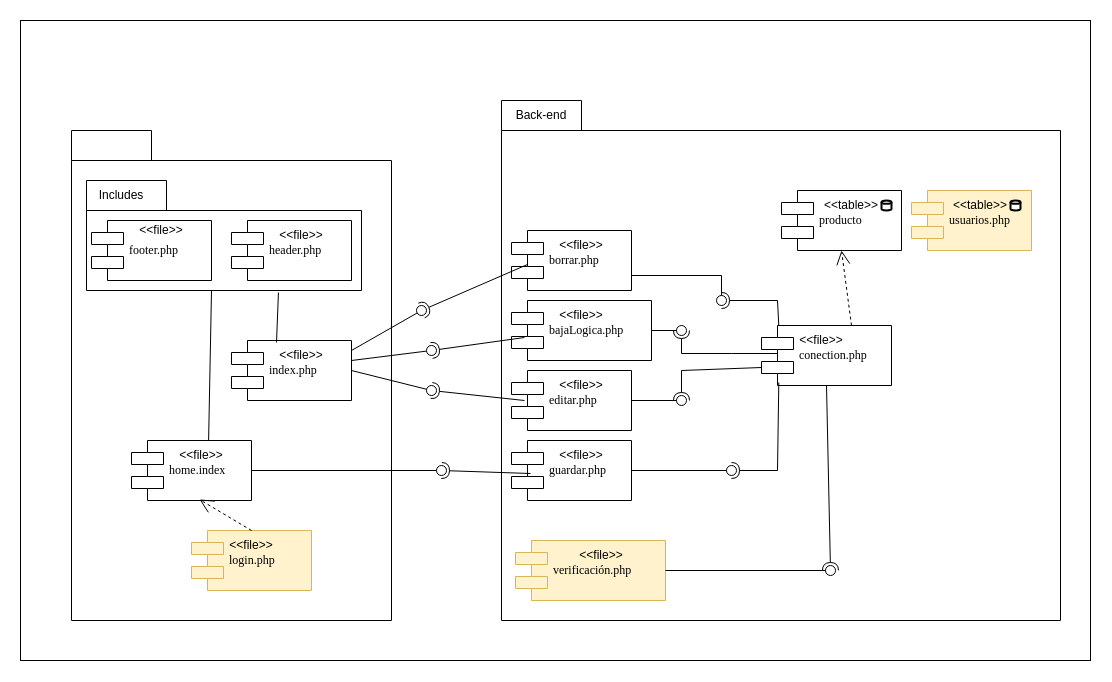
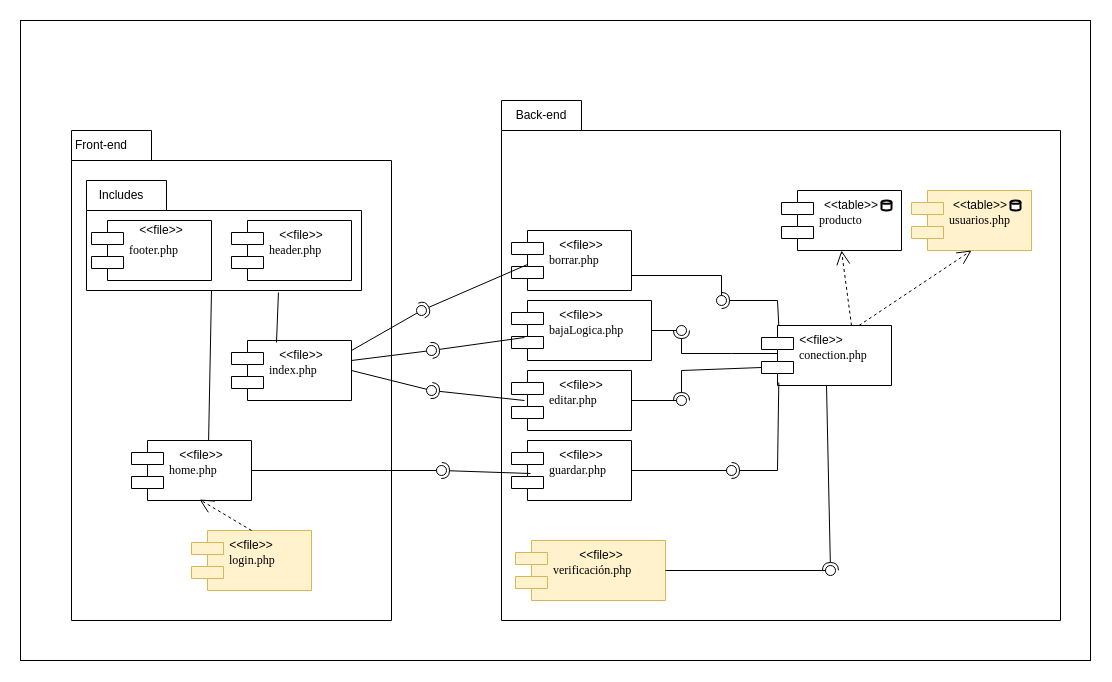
none -> (102, 146)
none -> (914, 289)
(200, 471) -> (195, 471)
